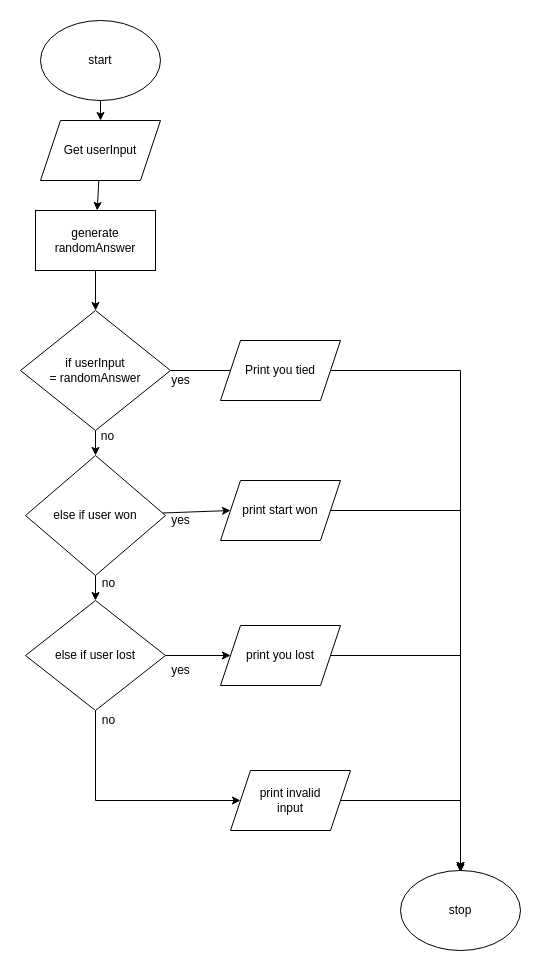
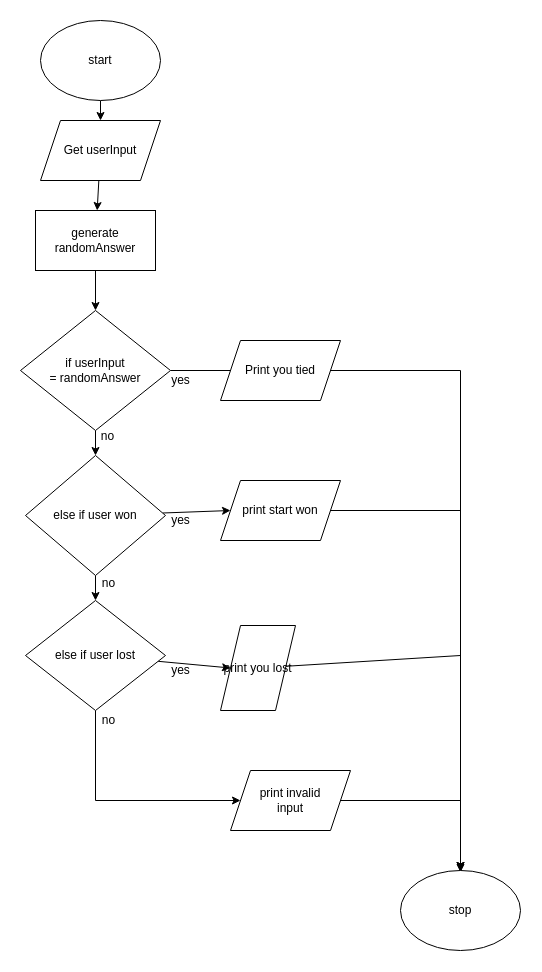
(281, 656) -> (258, 668)
